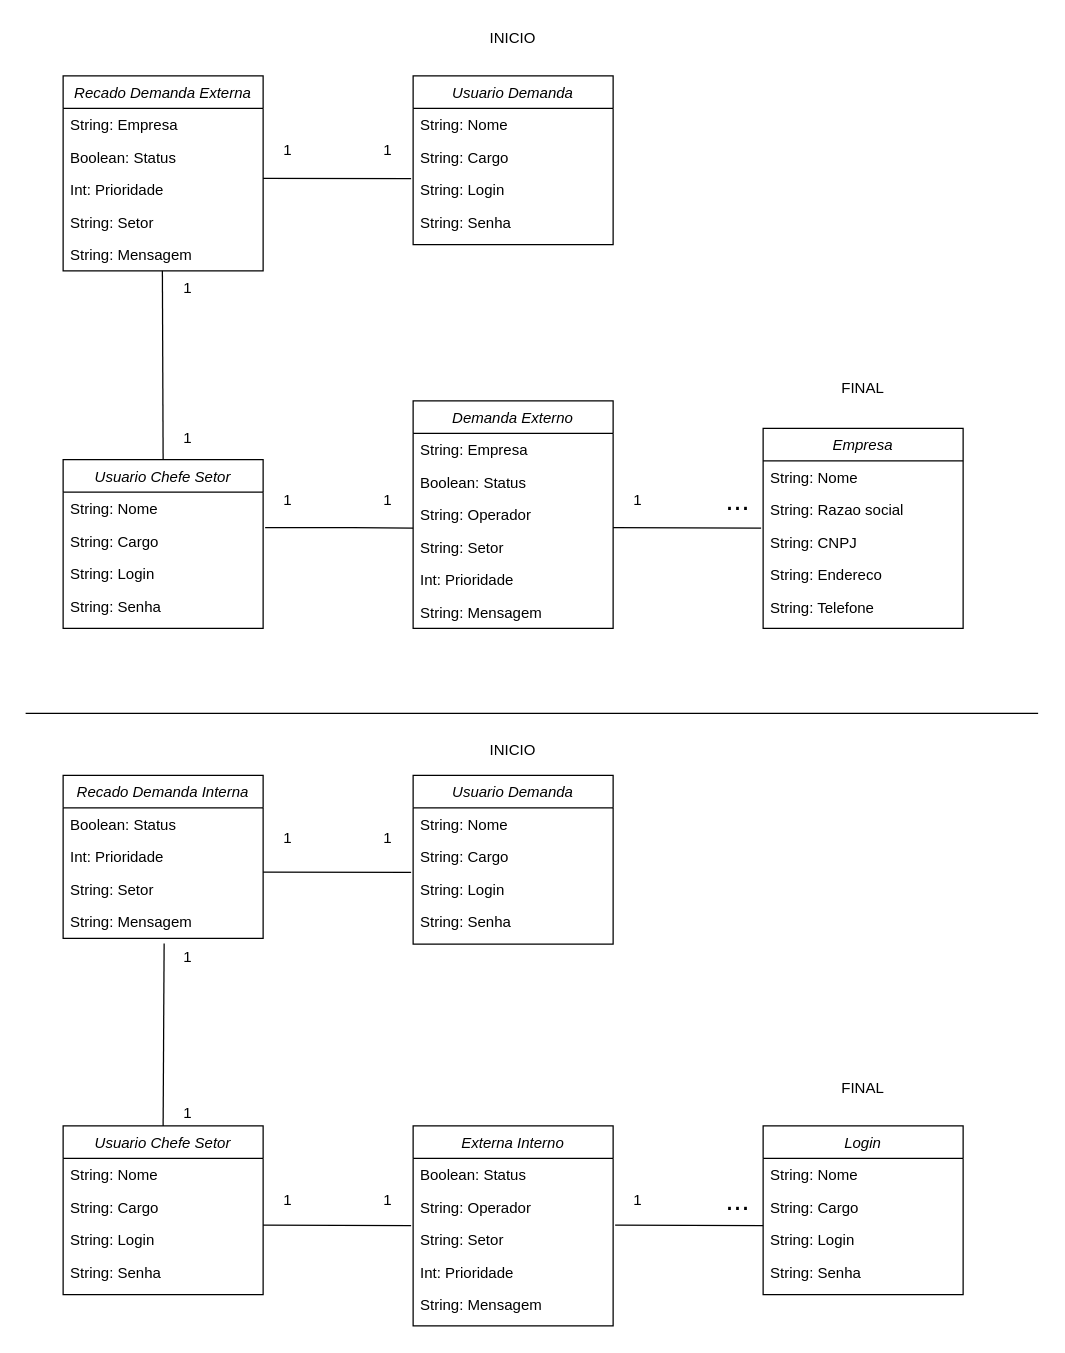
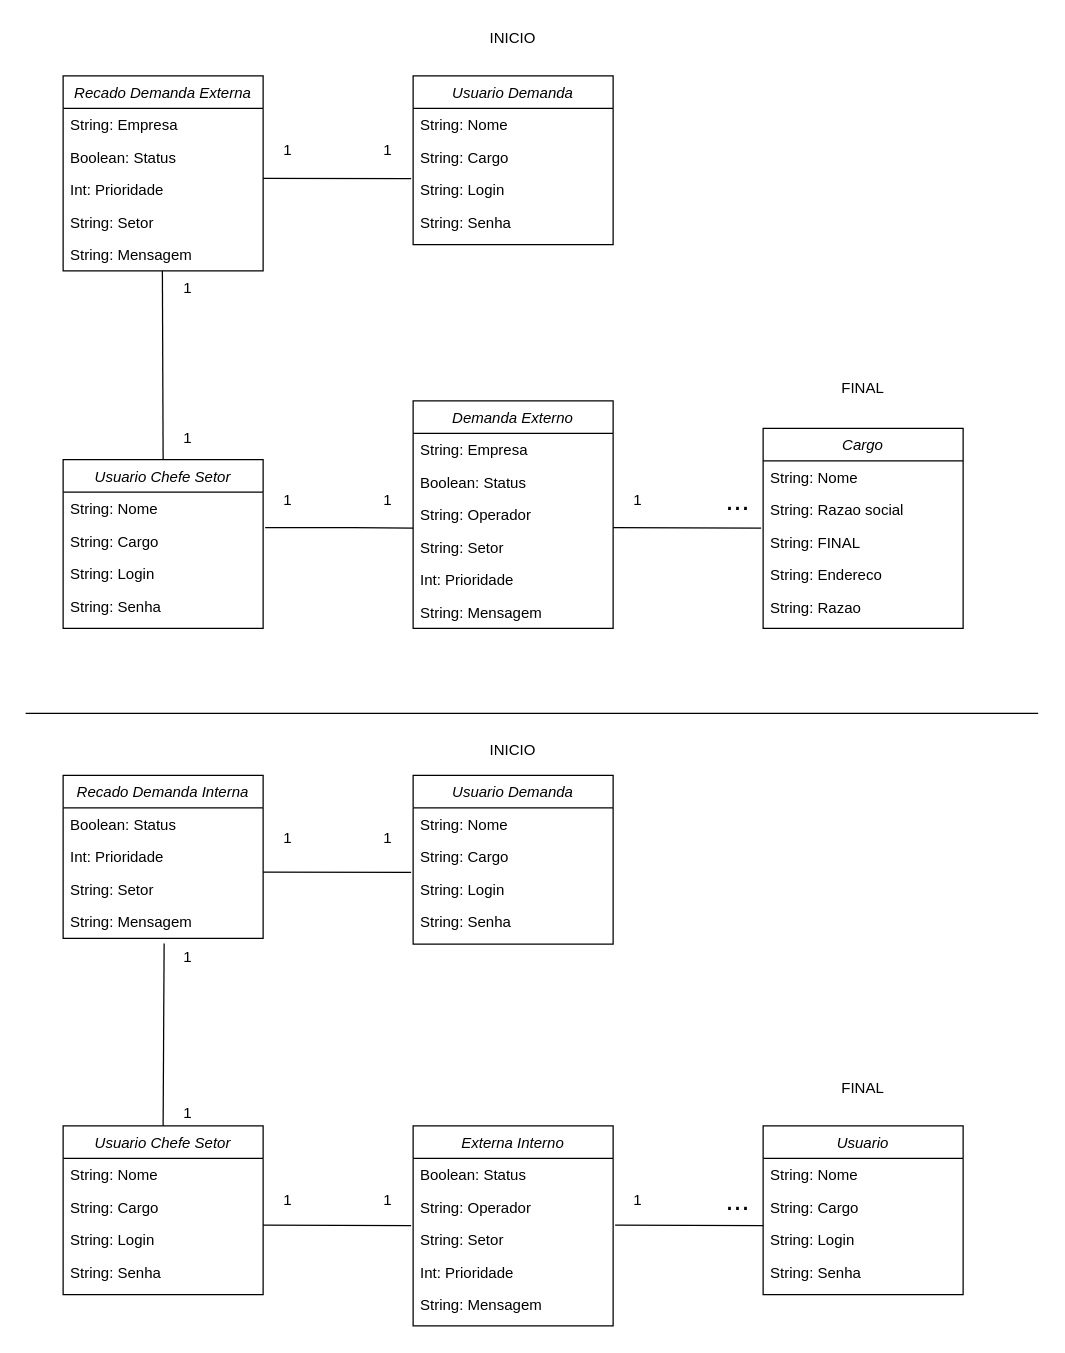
(863, 445) -> (863, 445)
(815, 543) -> (819, 543)
(829, 608) -> (819, 608)
(863, 1143) -> (863, 1143)
